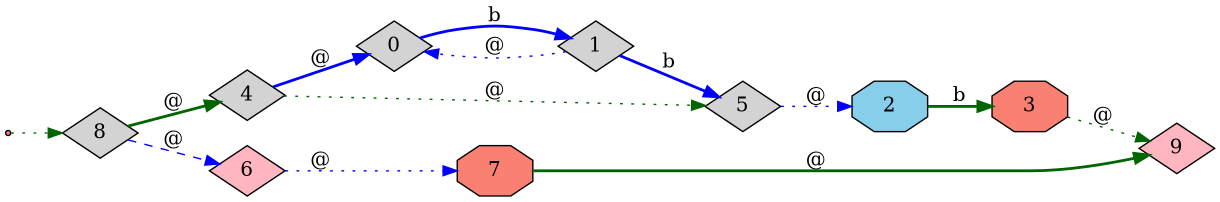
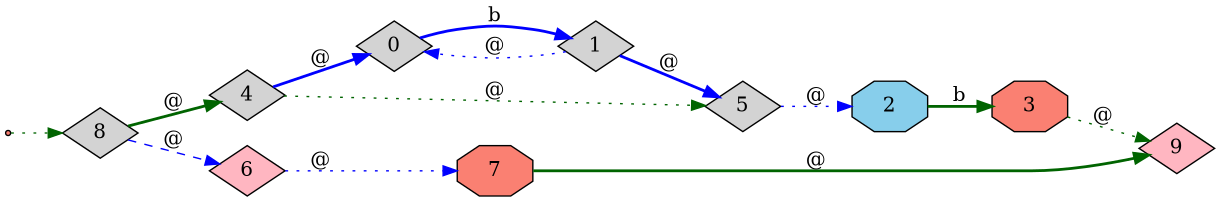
(669, 62) -> (669, 62)
